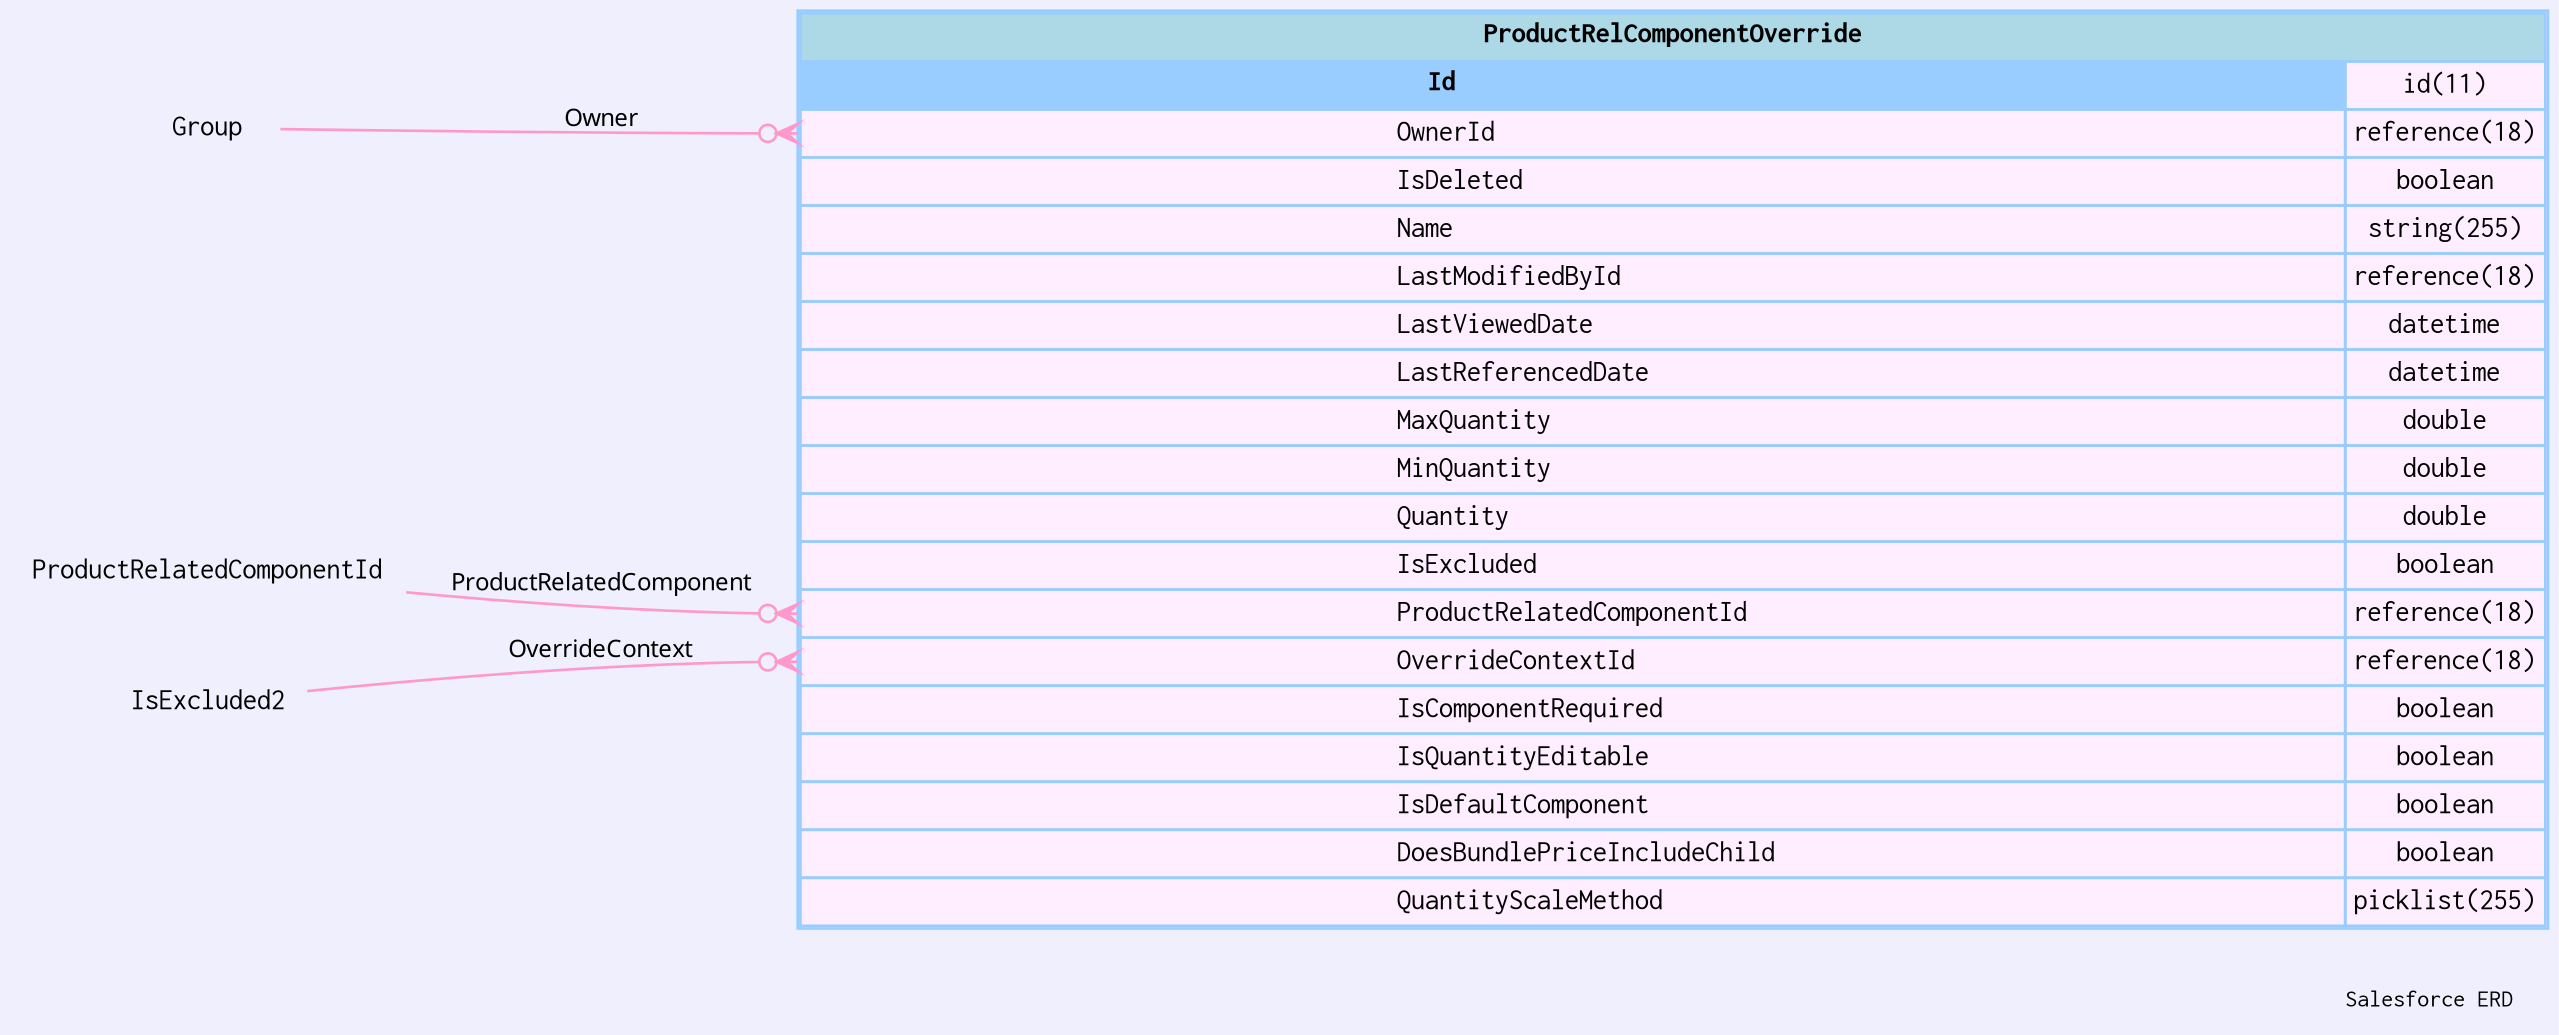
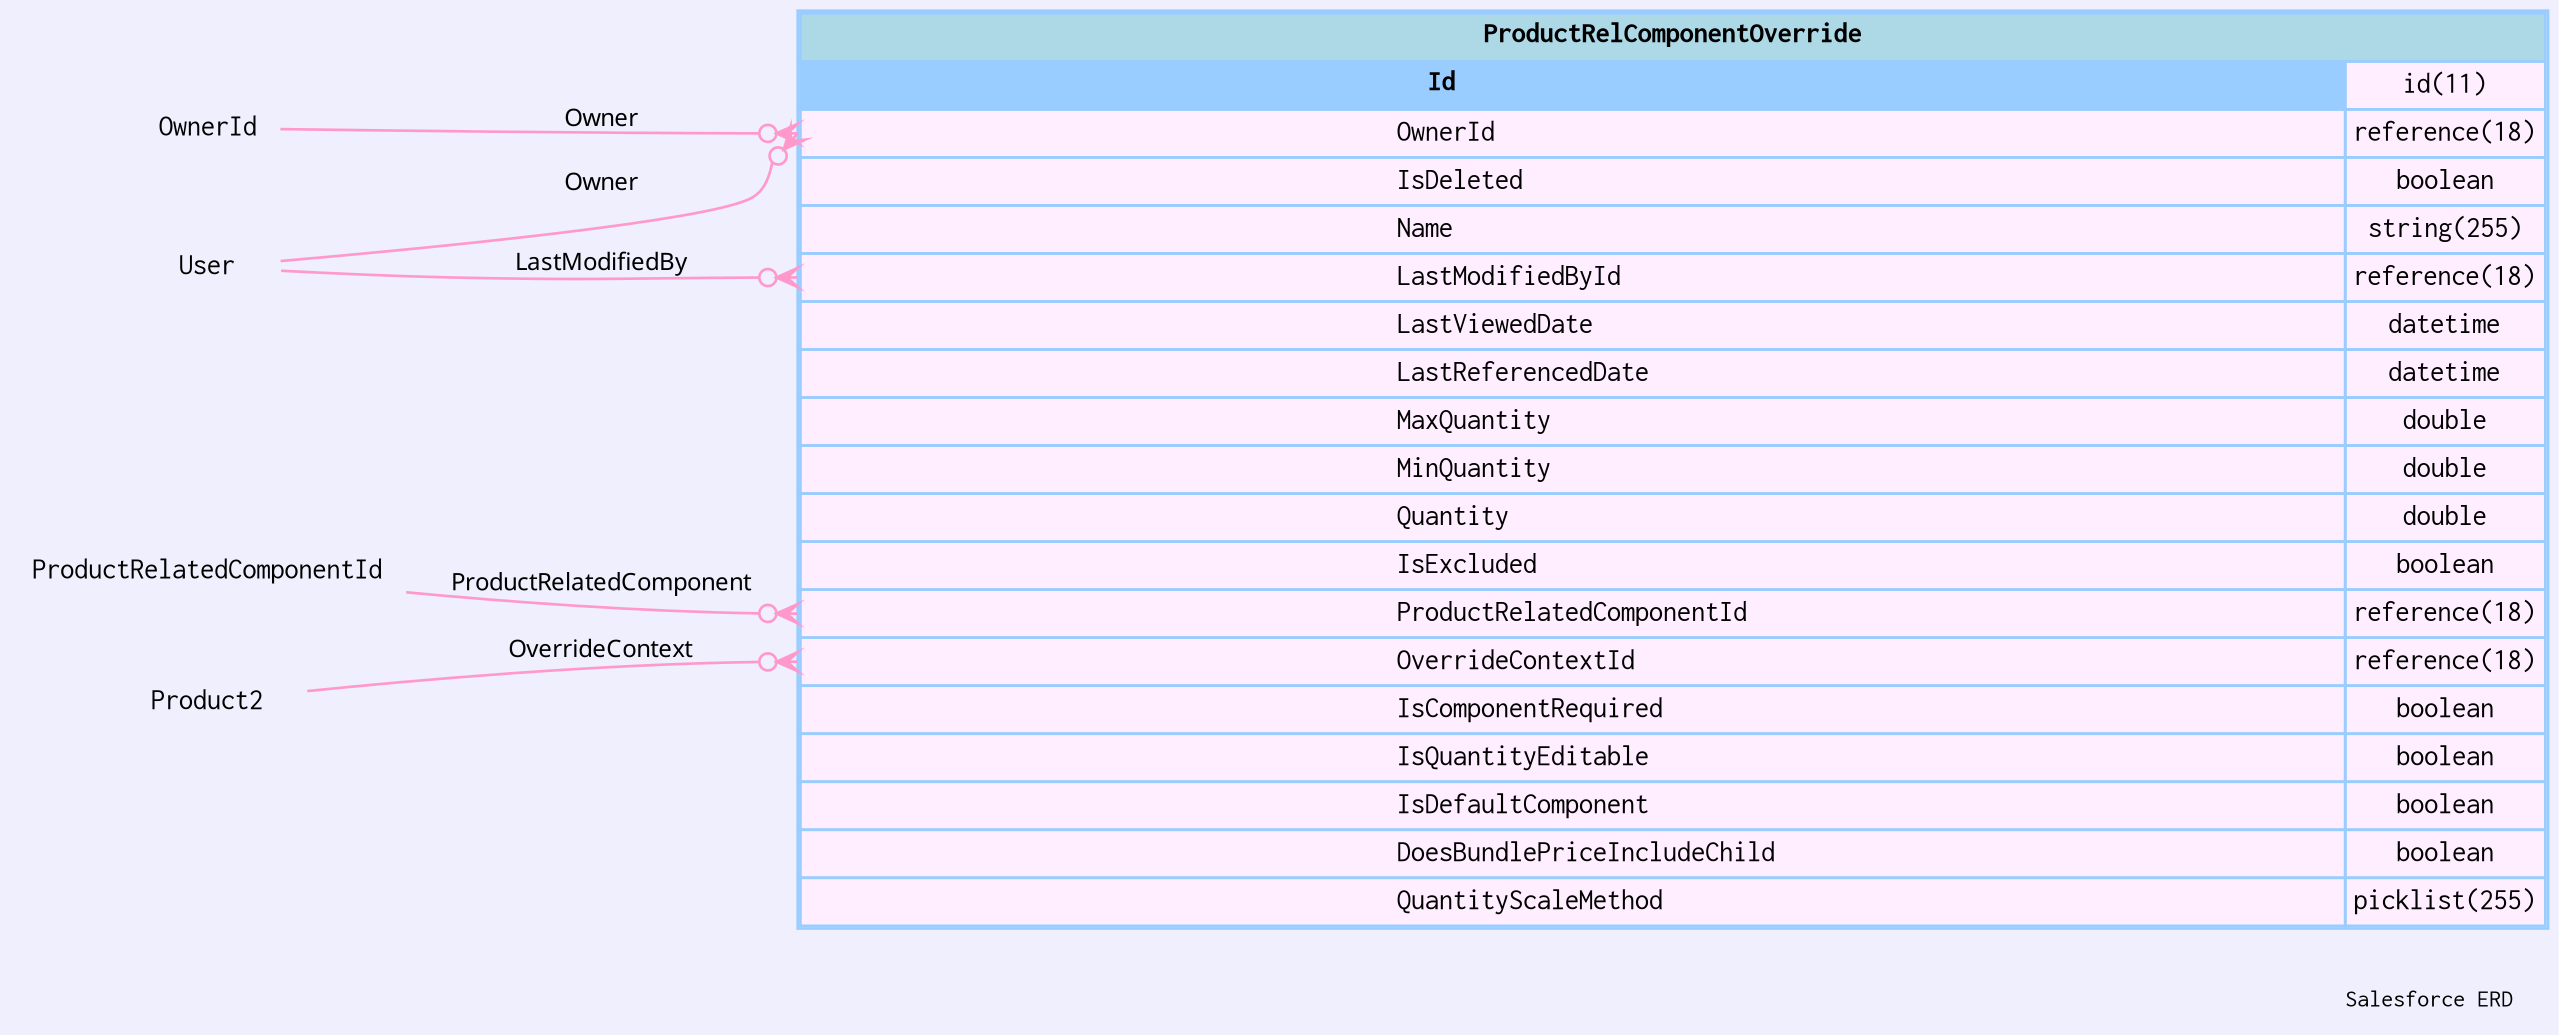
(208, 128) -> (208, 128)
none -> (208, 267)
(208, 702) -> (208, 702)
